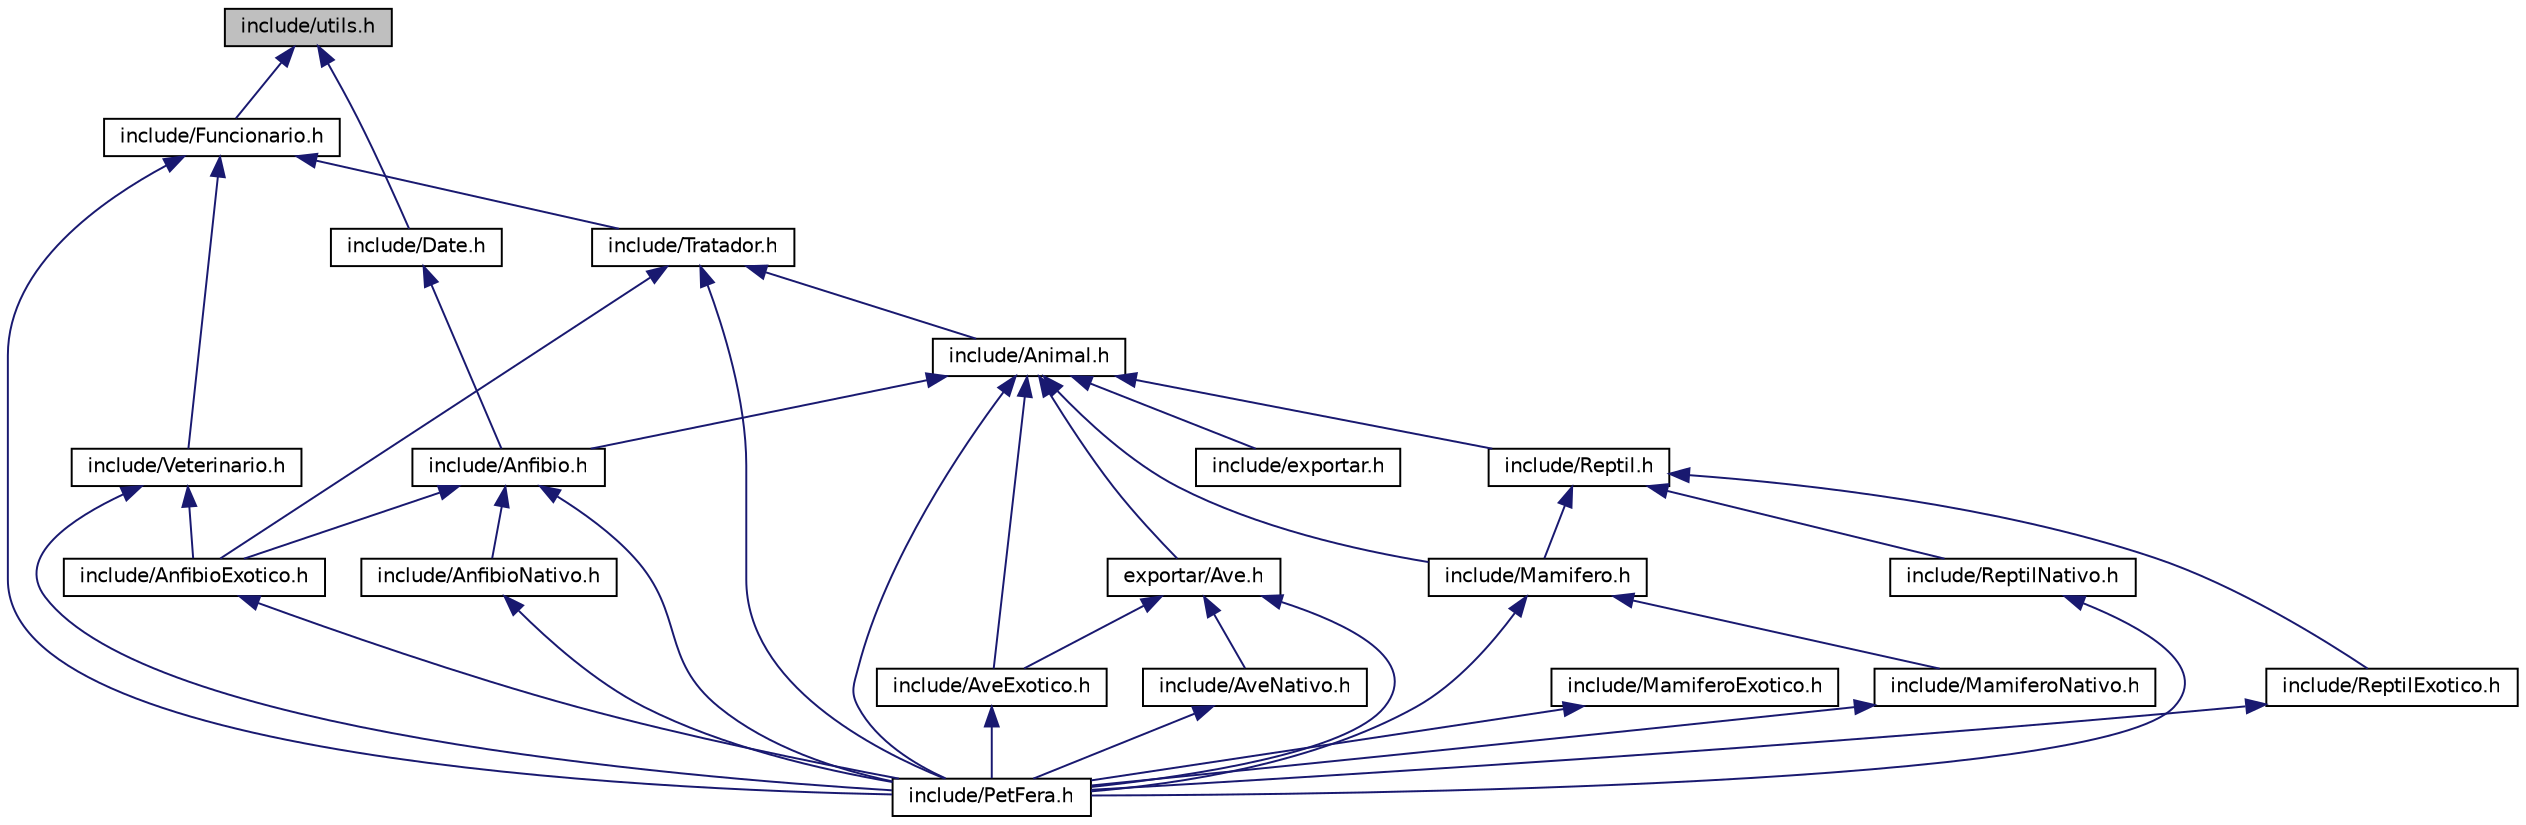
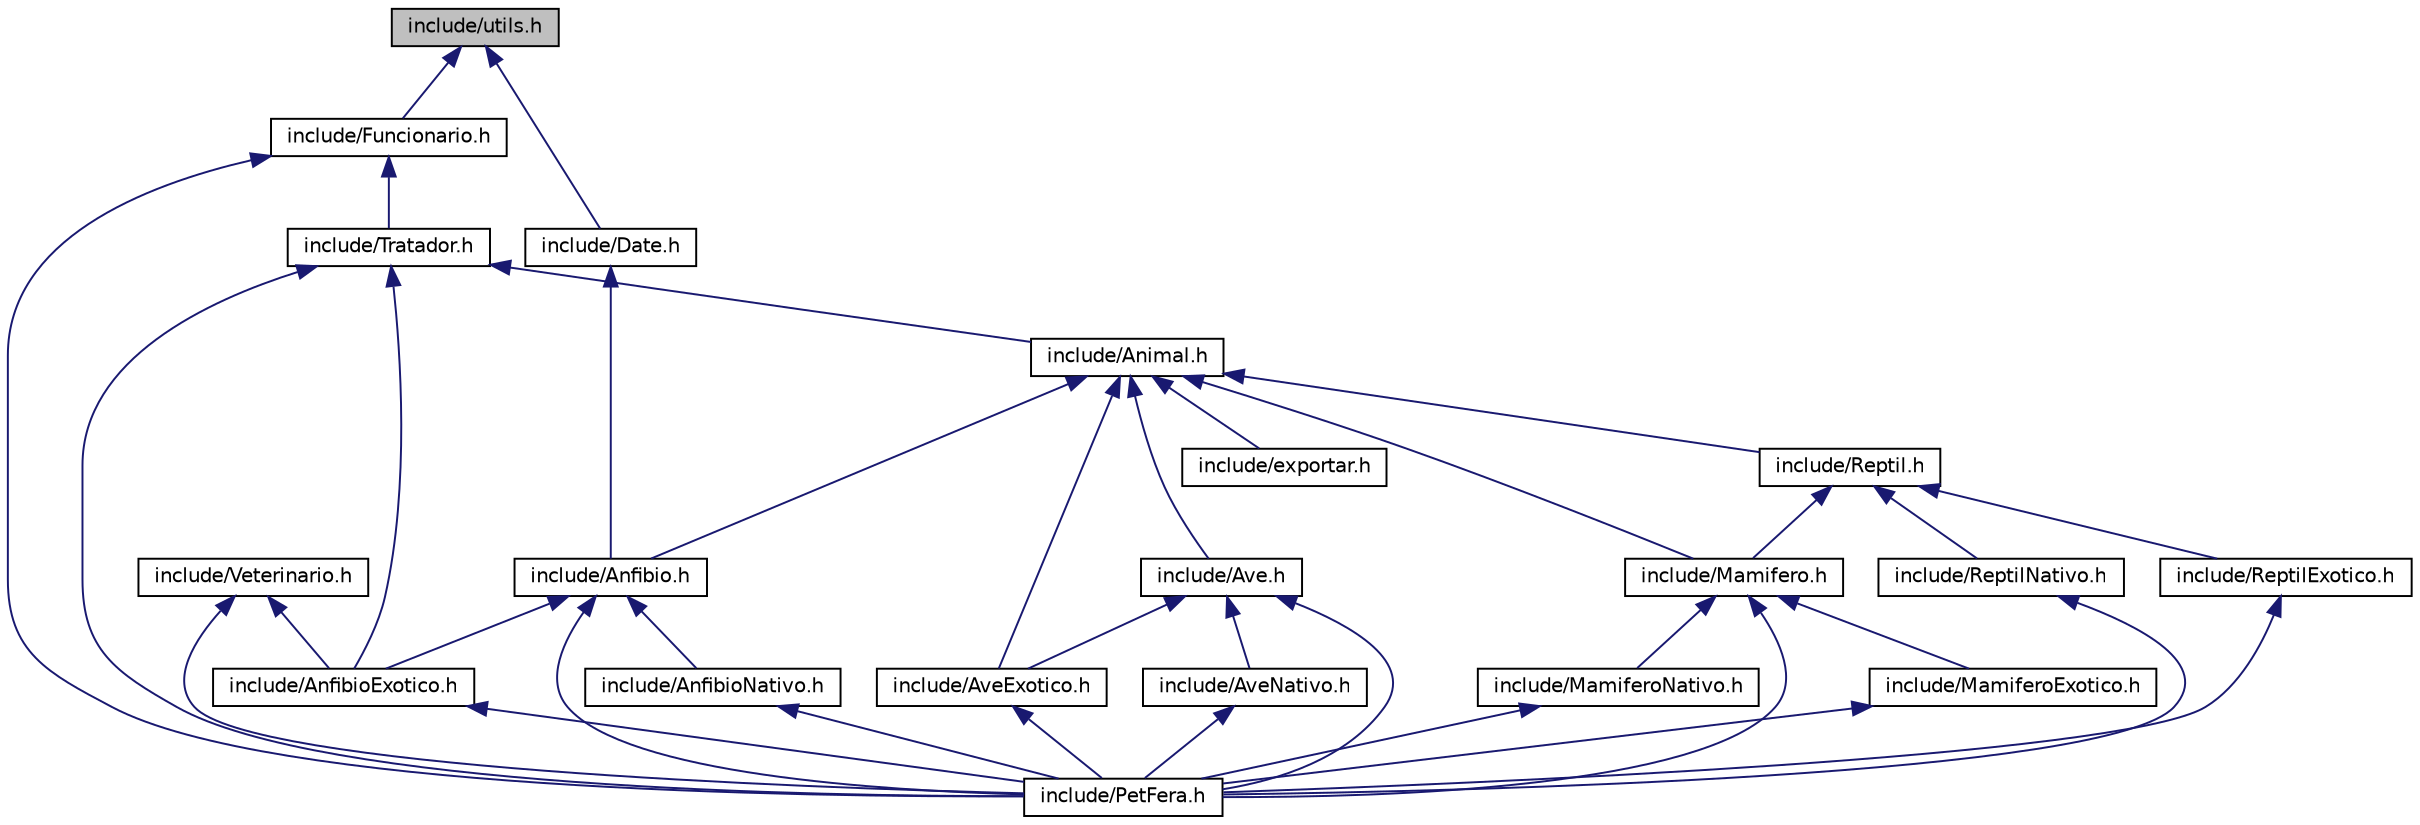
(203, 313) -> none
(1194, 577) -> (1222, 577)
(884, 593) -> none
none -> (1883, 636)
